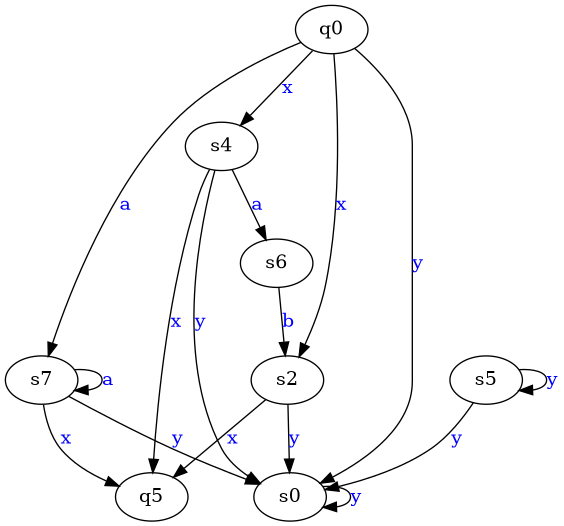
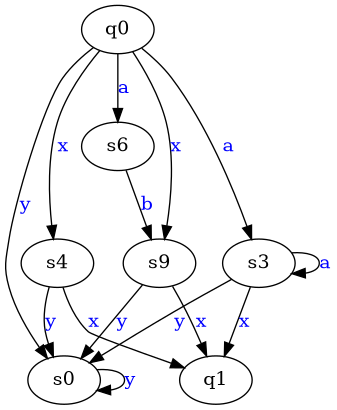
(246, 199) -> (118, 81)
(42, 380) -> (259, 263)
(287, 380) -> (159, 263)
(486, 380) -> none
(152, 497) -> (216, 380)
